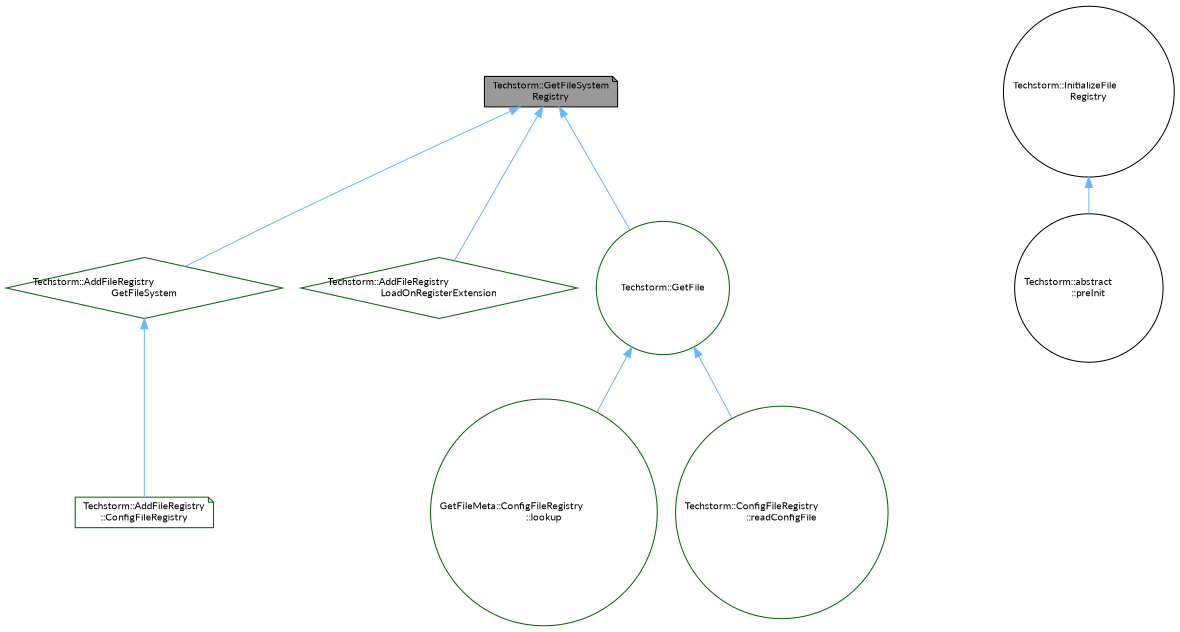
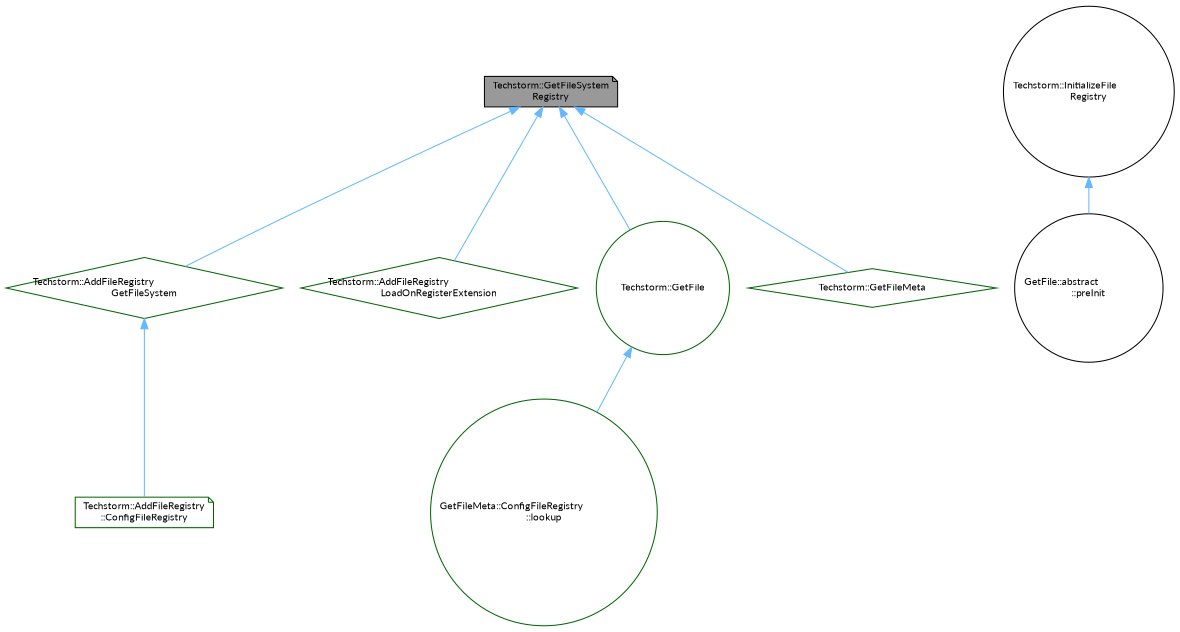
none -> (872, 288)
(1089, 288) -> (1089, 288)
(782, 512) -> none
